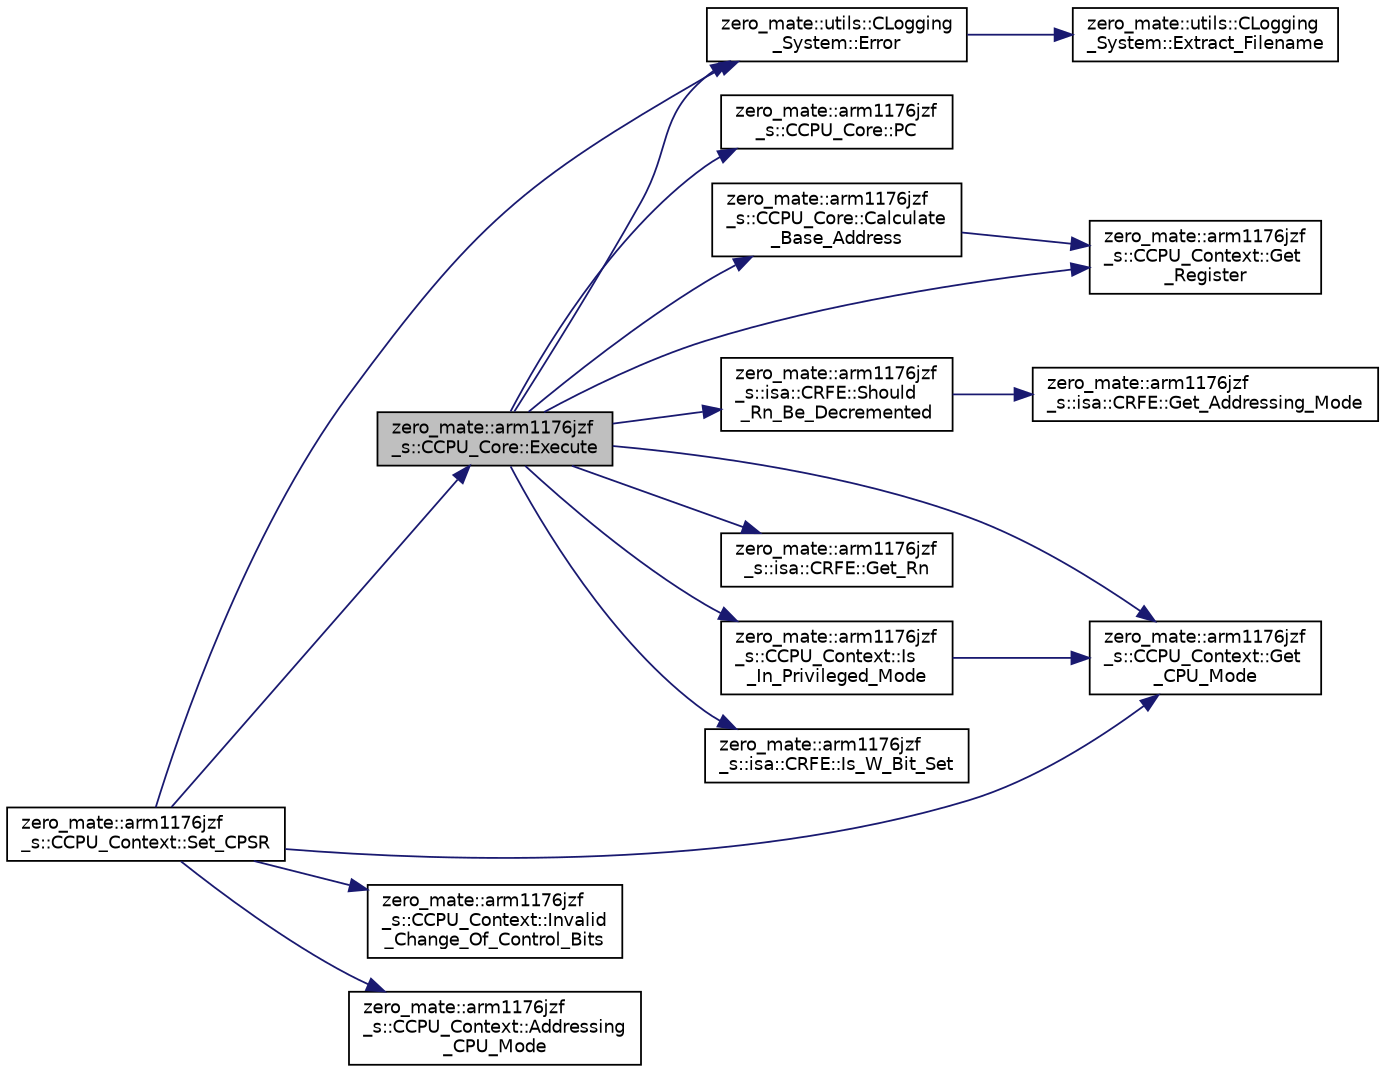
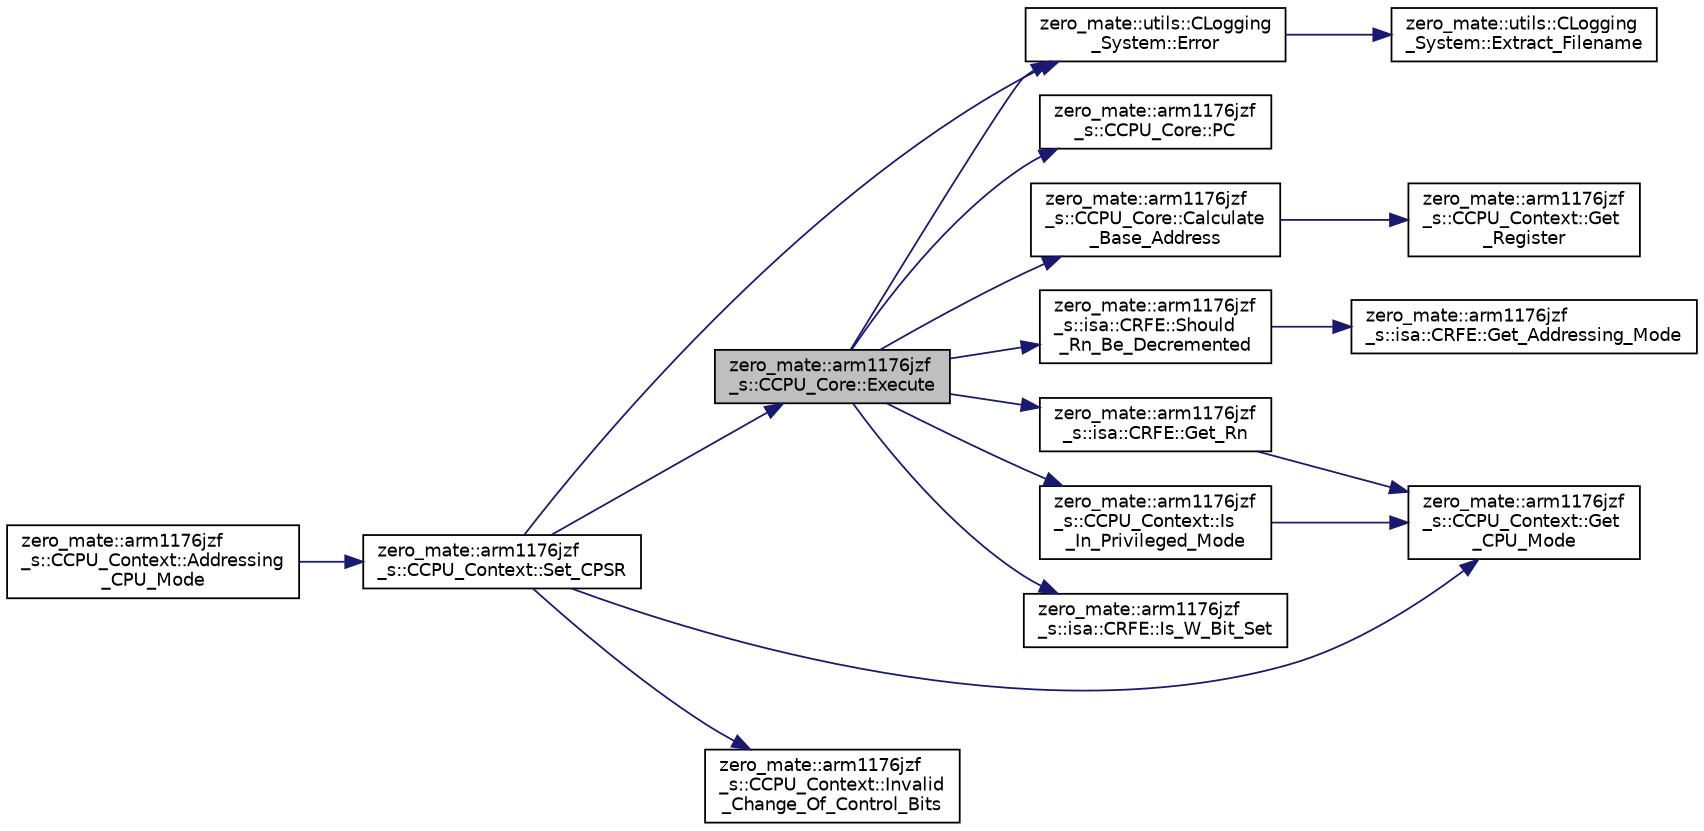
(800, 315) -> none
(889, 492) -> (1324, 469)
(271, 928) -> (322, 562)
